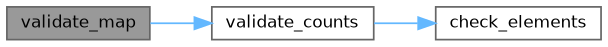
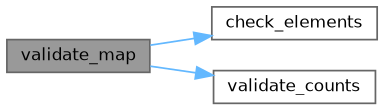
(396, 23) -> (172, 42)
